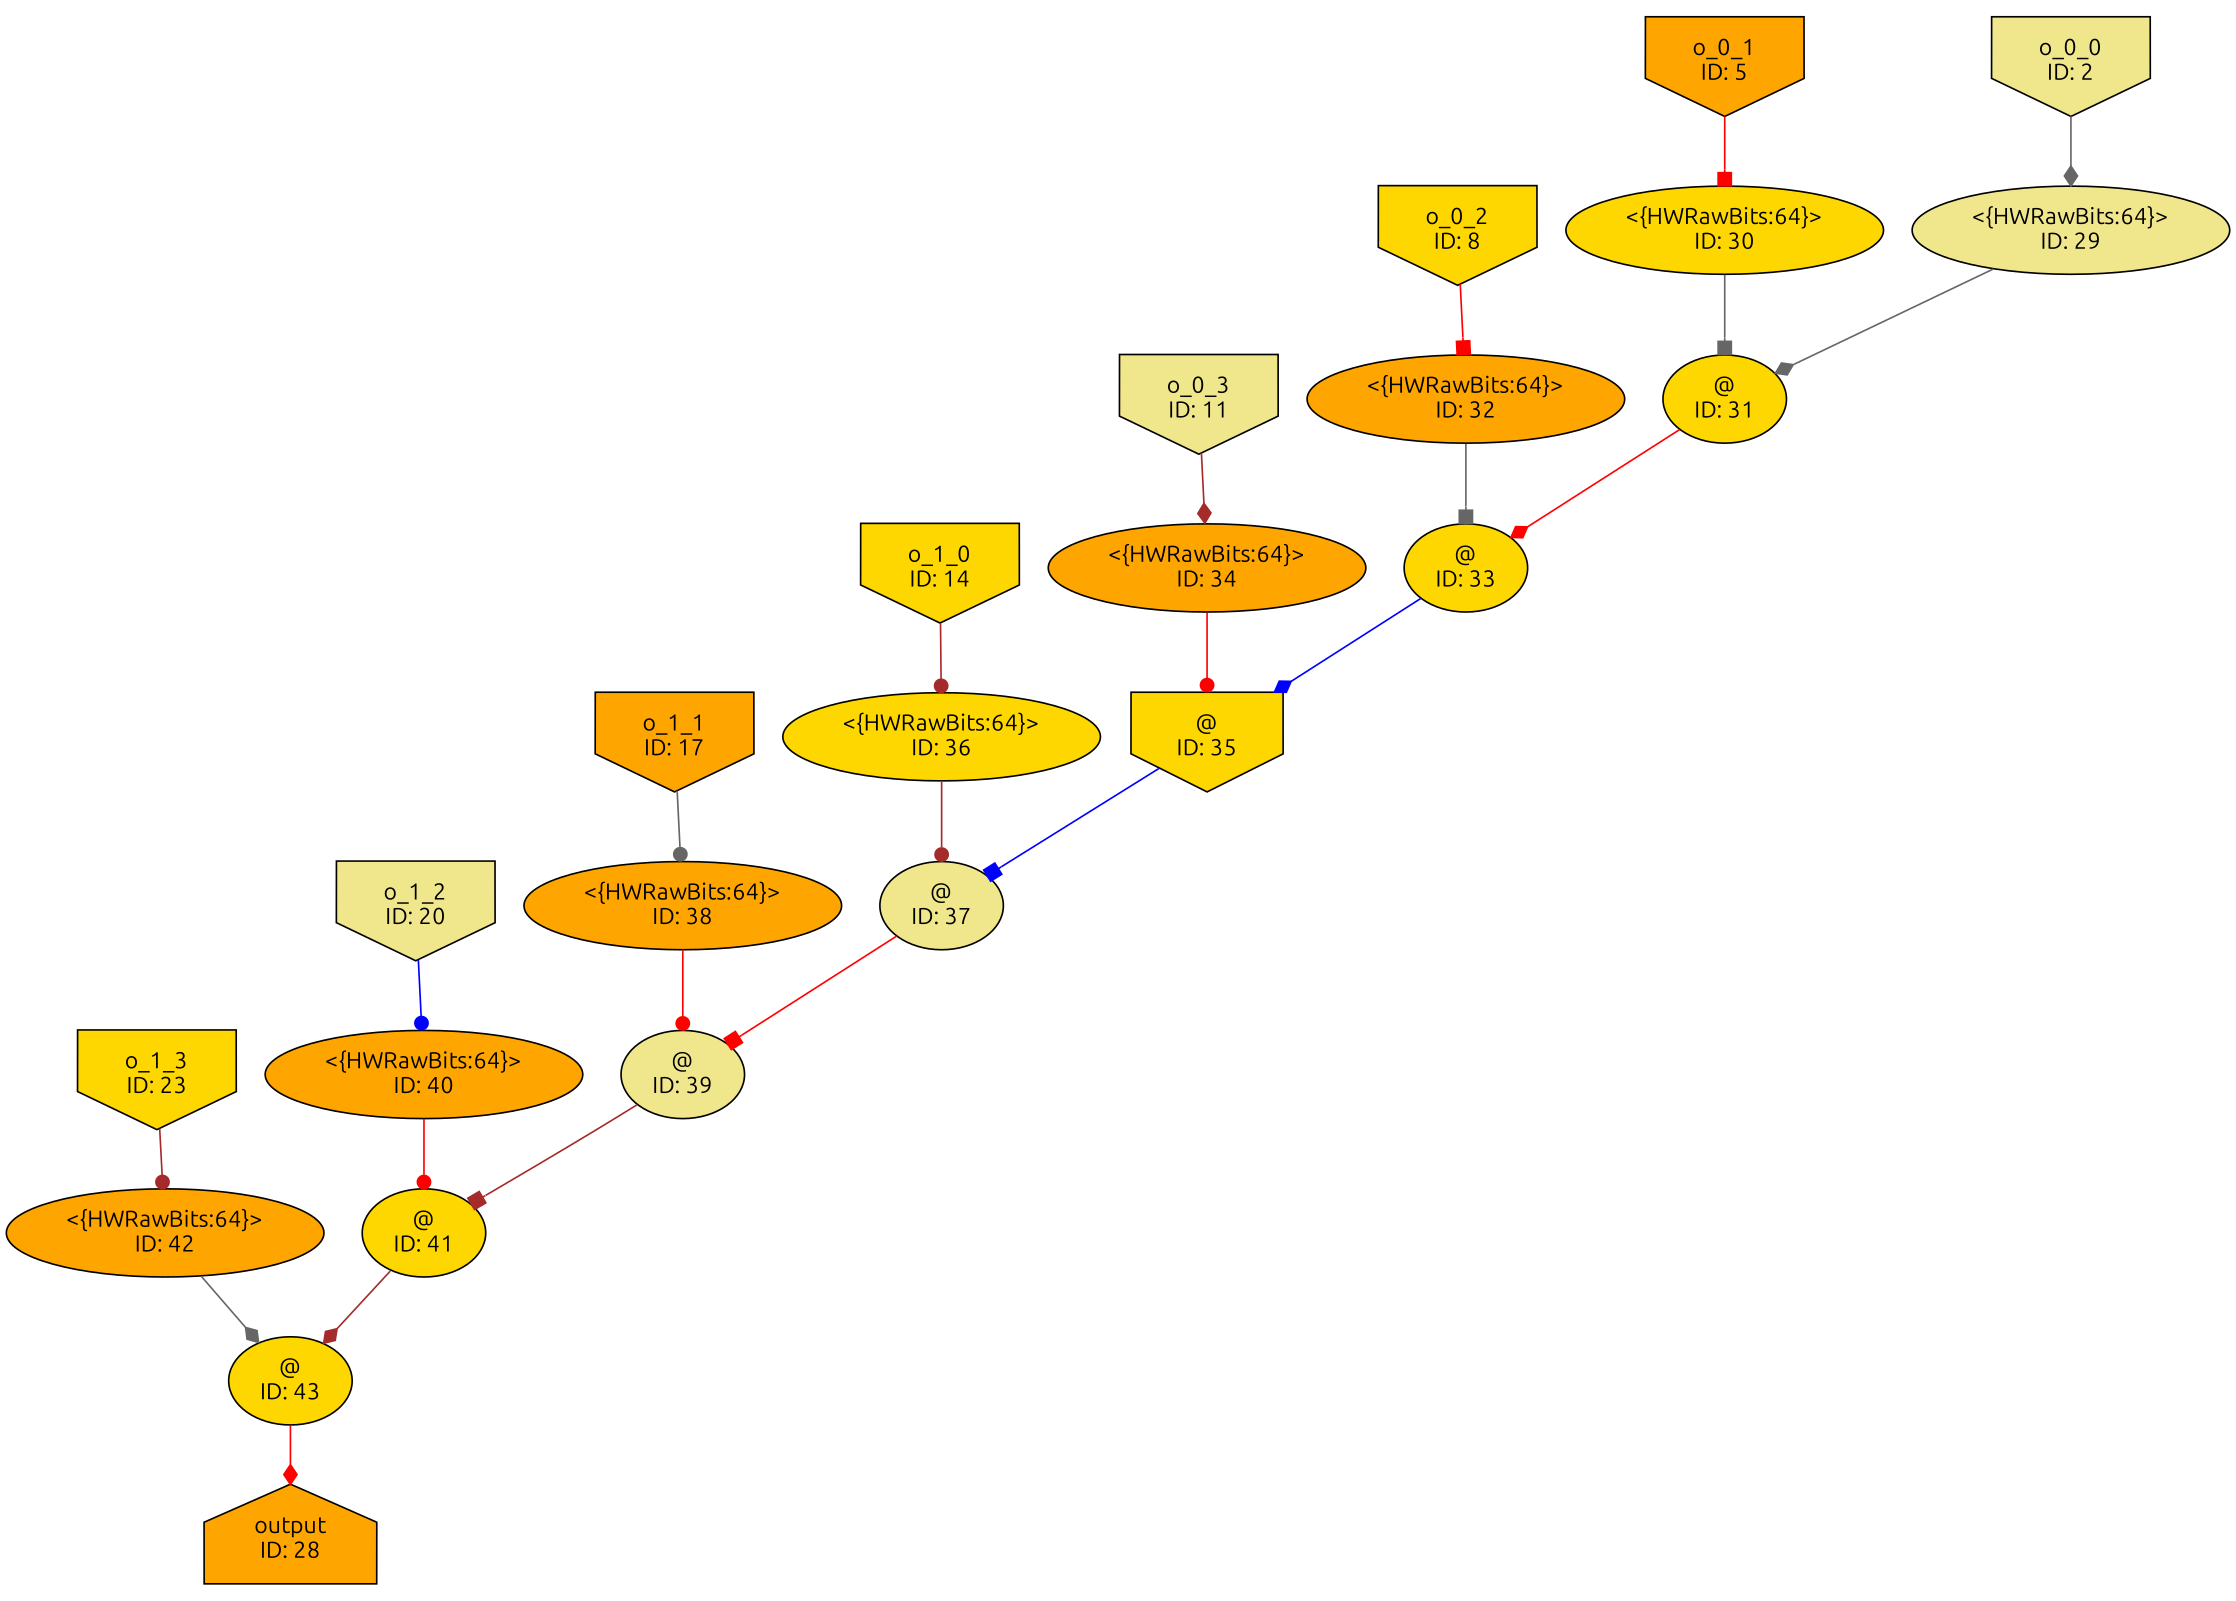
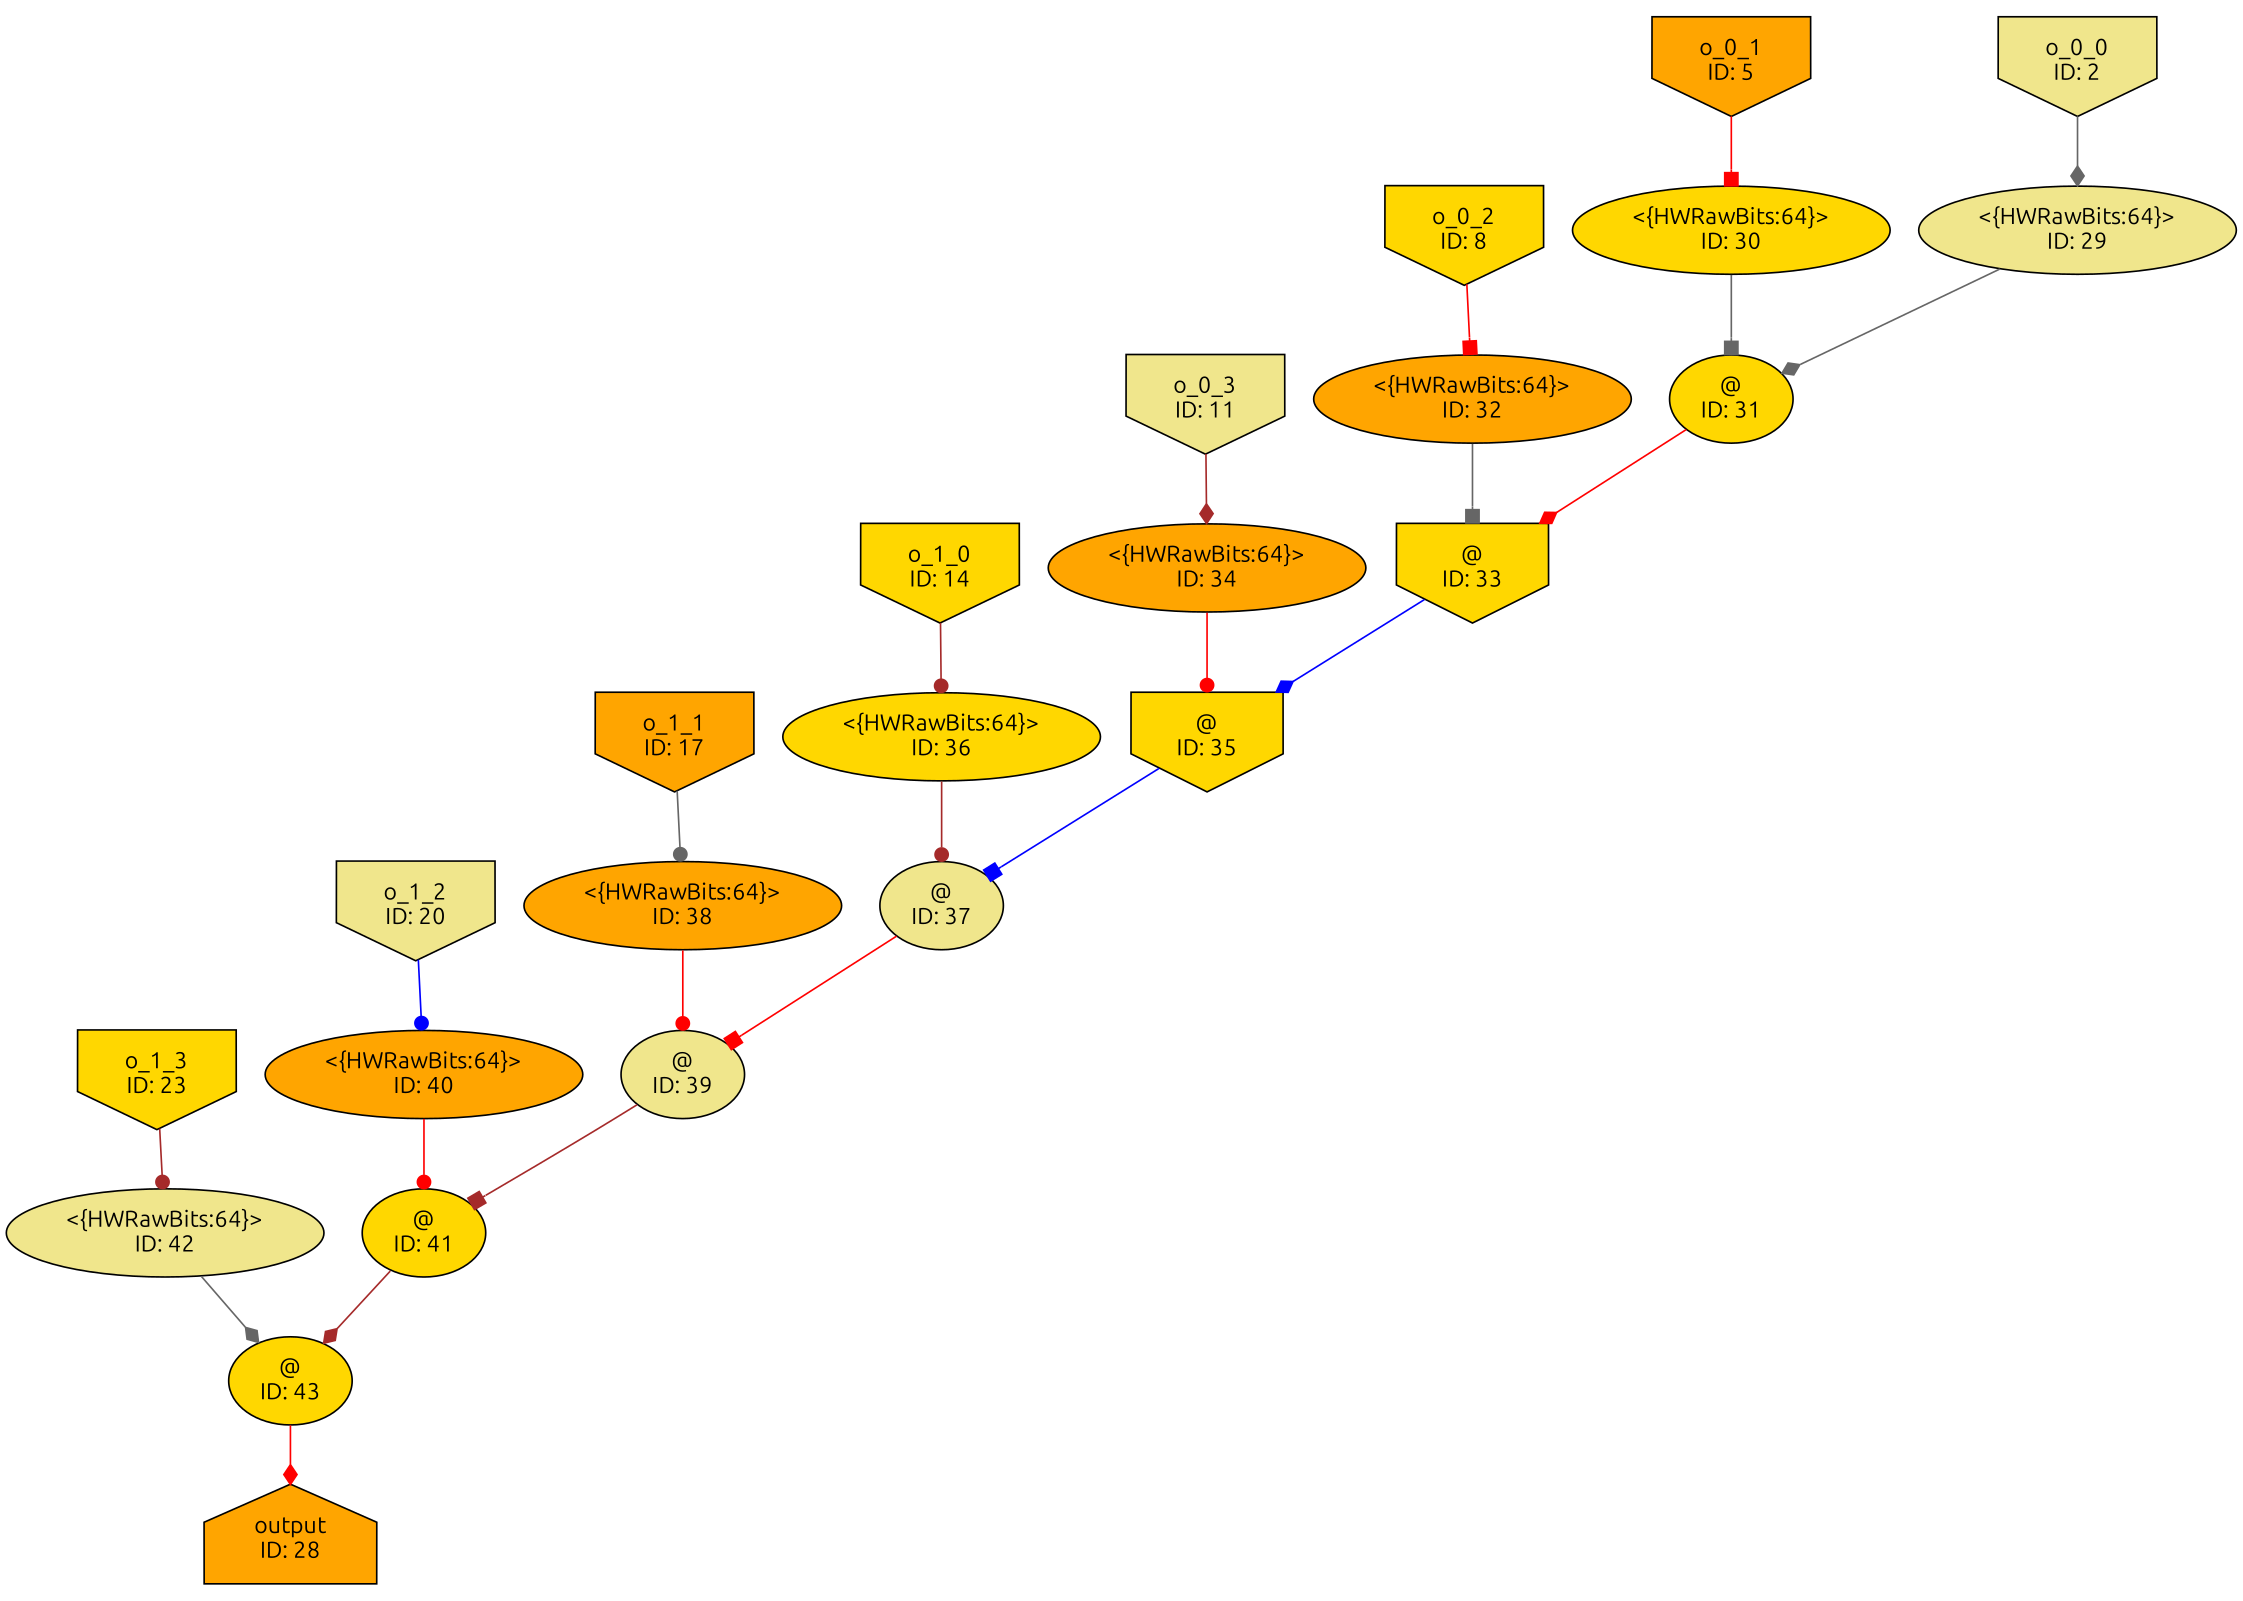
(1466, 568) -> (1472, 568)
(165, 1233) -> (165, 1233)
